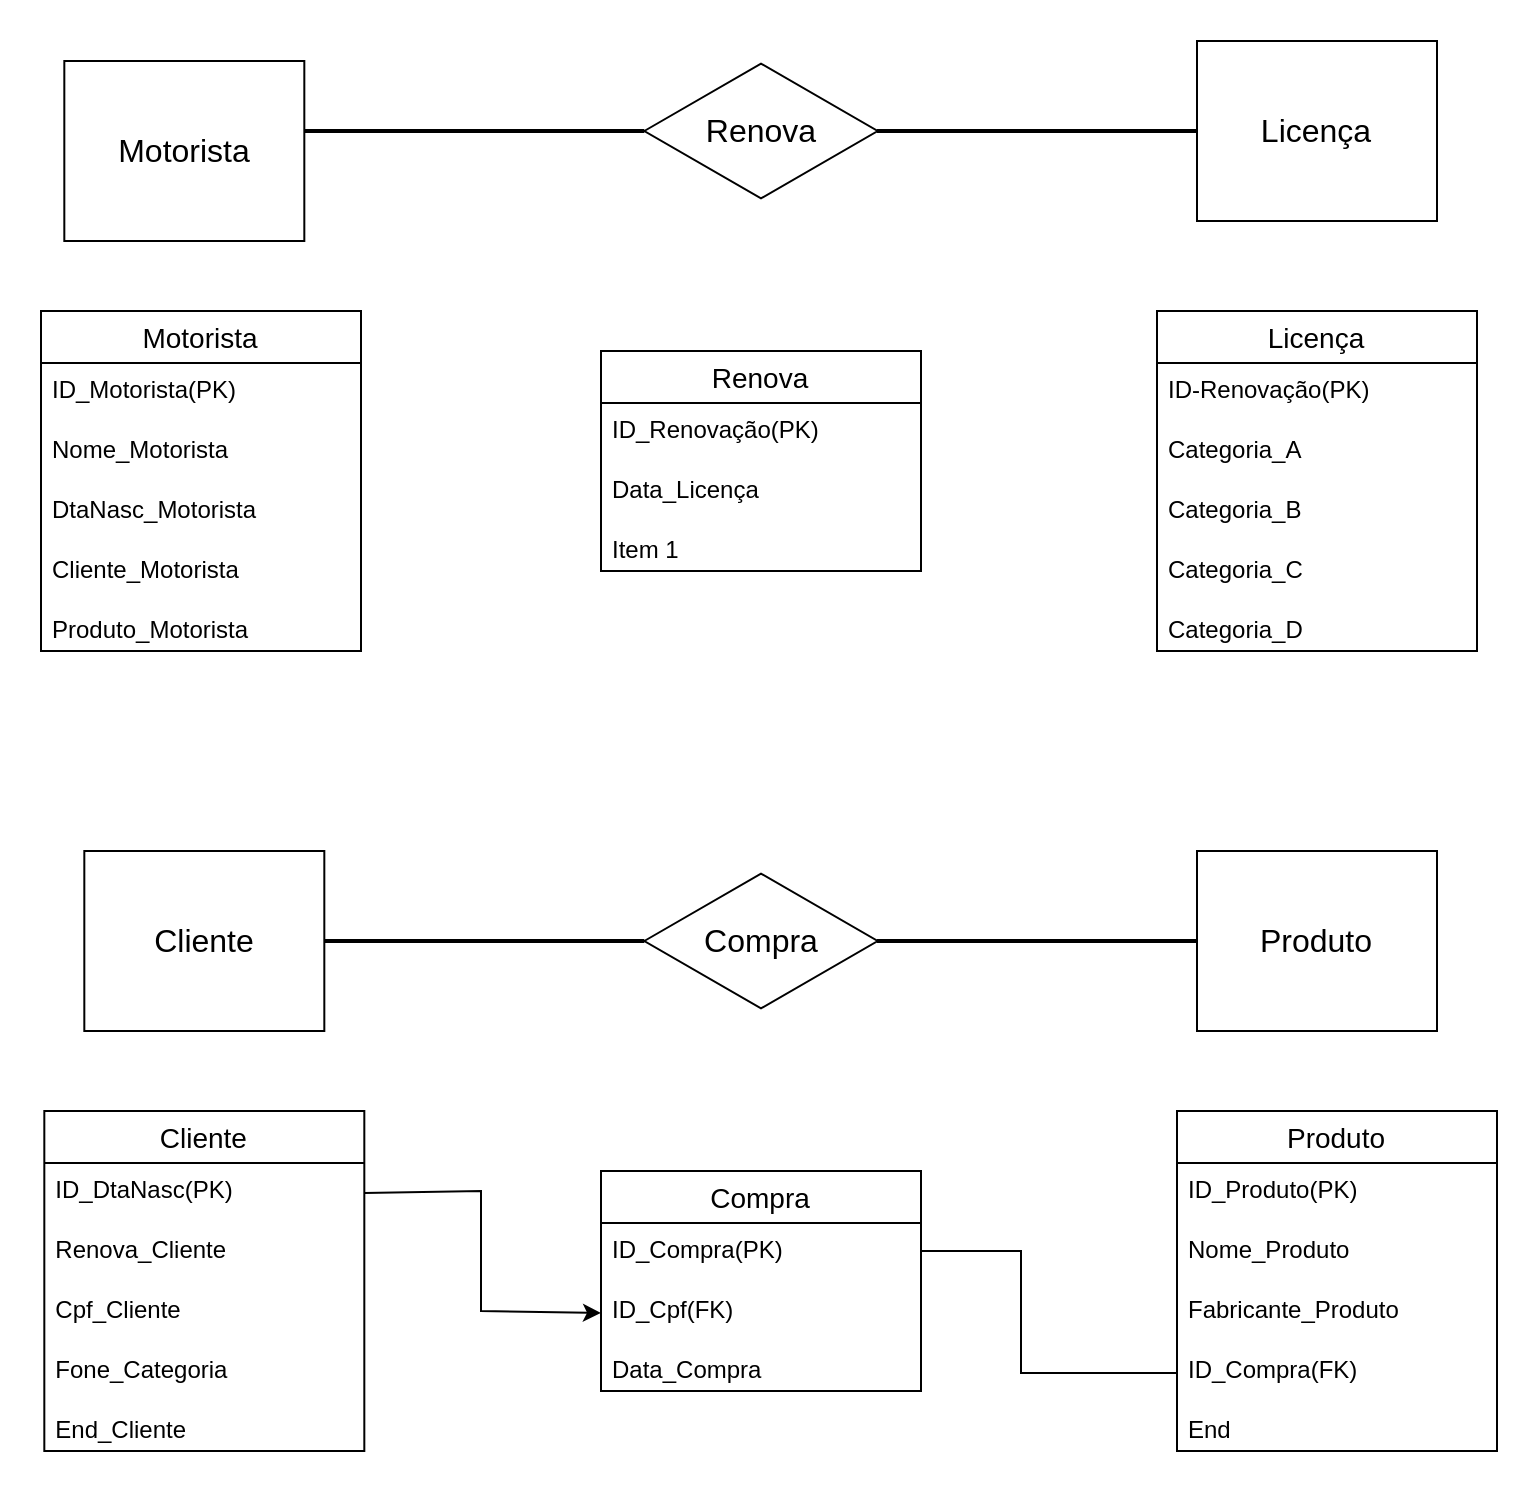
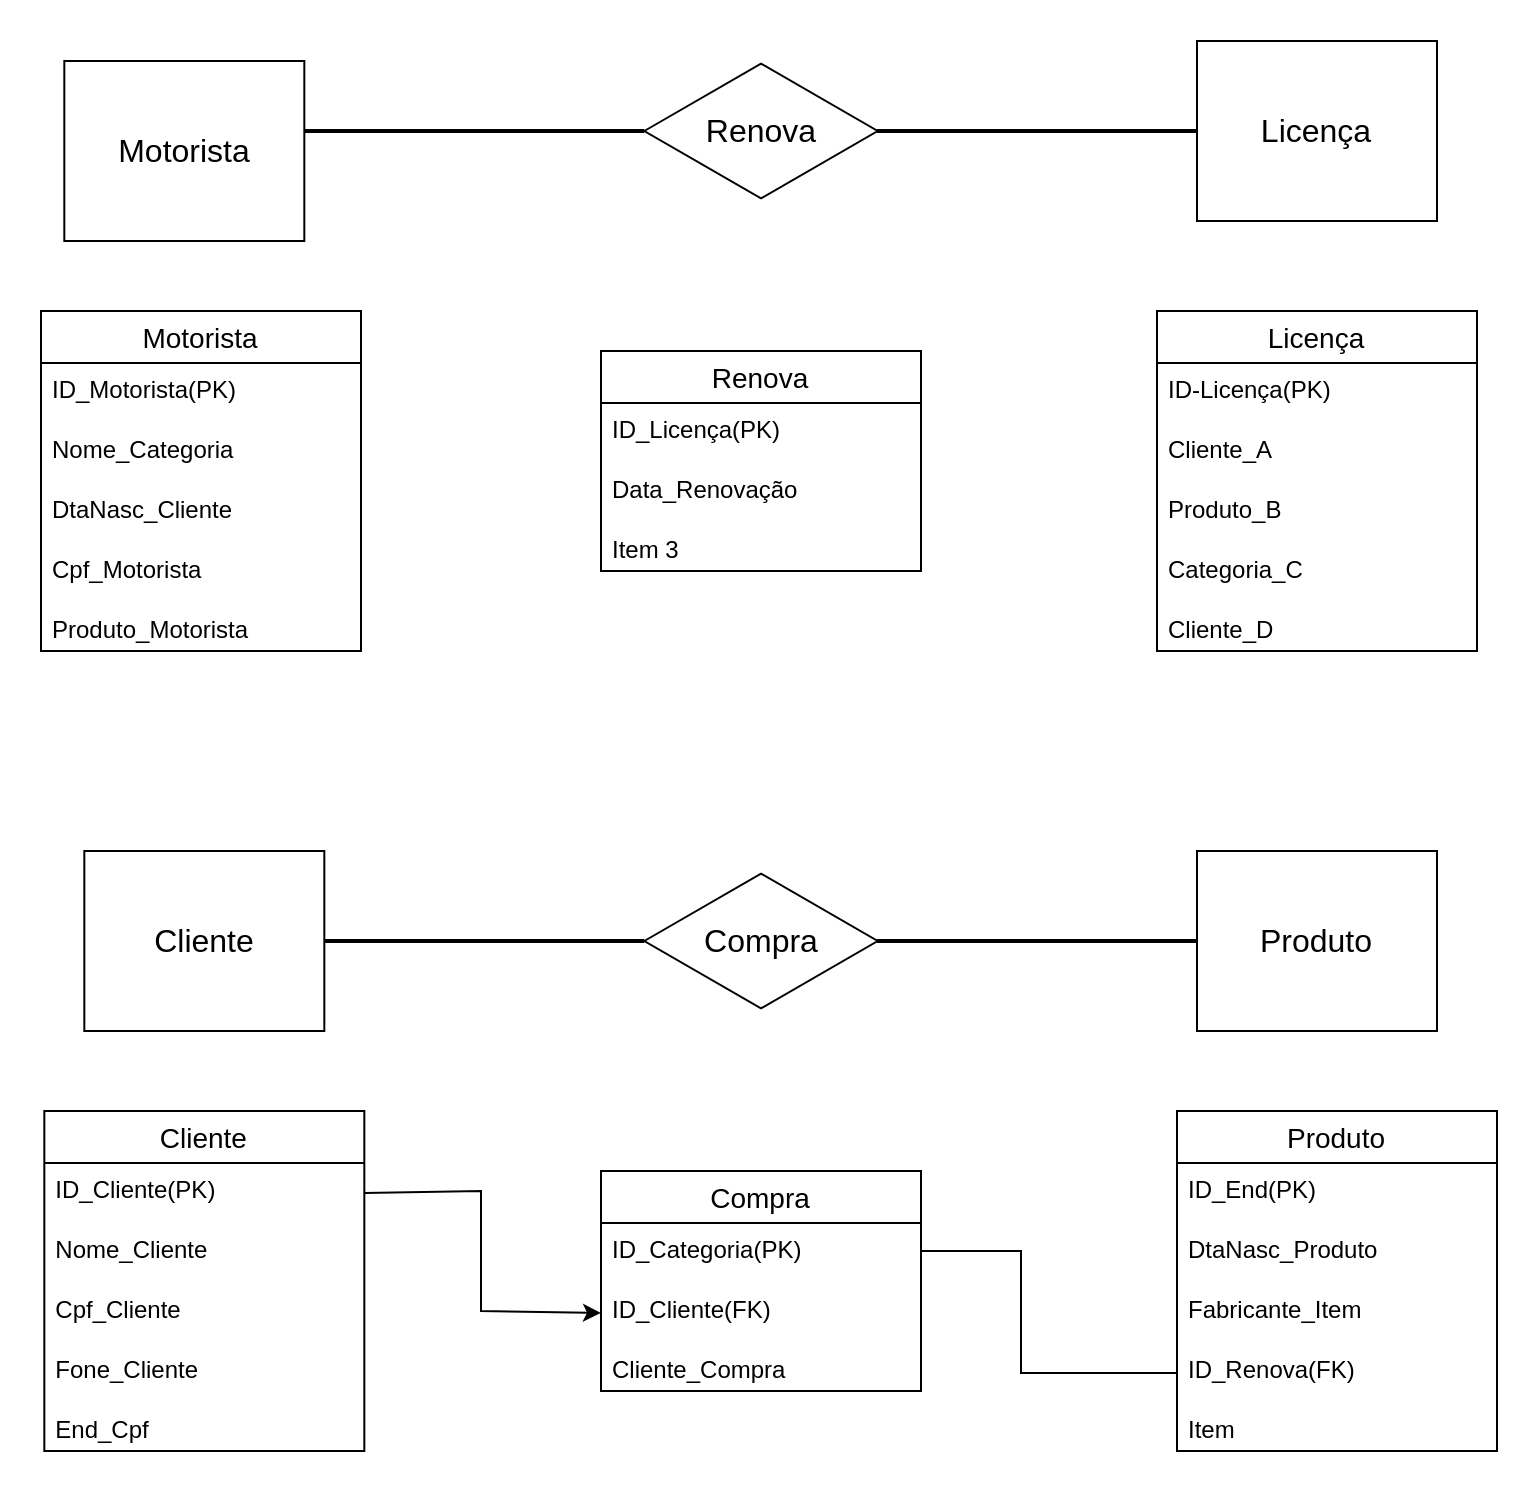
(1276, 390) -> (1259, 390)
(720, 430) -> (703, 430)
(143, 450) -> (143, 450)
(1239, 450) -> (1222, 450)
(690, 490) -> (706, 490)
(163, 510) -> (147, 510)
(1239, 510) -> (1228, 510)
(649, 550) -> (649, 550)
(157, 570) -> (136, 570)
(1239, 630) -> (1222, 630)
(149, 1190) -> (143, 1190)
(1282, 1190) -> (1255, 1190)
(143, 1250) -> (130, 1250)
(699, 1250) -> (716, 1250)
(1269, 1250) -> (1289, 1250)
(679, 1310) -> (700, 1310)
(1306, 1310) -> (1286, 1310)
(146, 1370) -> (130, 1370)
(686, 1370) -> (700, 1370)
(1275, 1370) -> (1275, 1370)
(123, 1430) -> (102, 1430)
(1208, 1430) -> (1215, 1430)
